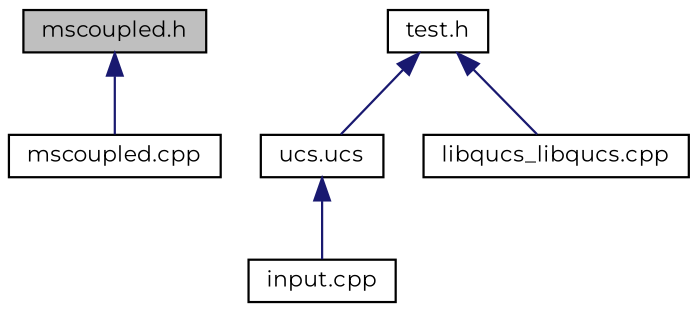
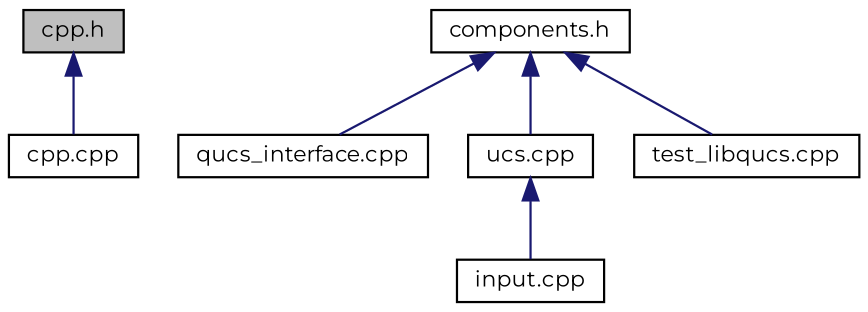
(115, 31) -> (74, 31)
(438, 31) -> (531, 31)
(115, 156) -> (74, 156)
none -> (303, 156)
(322, 156) -> (531, 156)
(556, 156) -> (747, 156)
